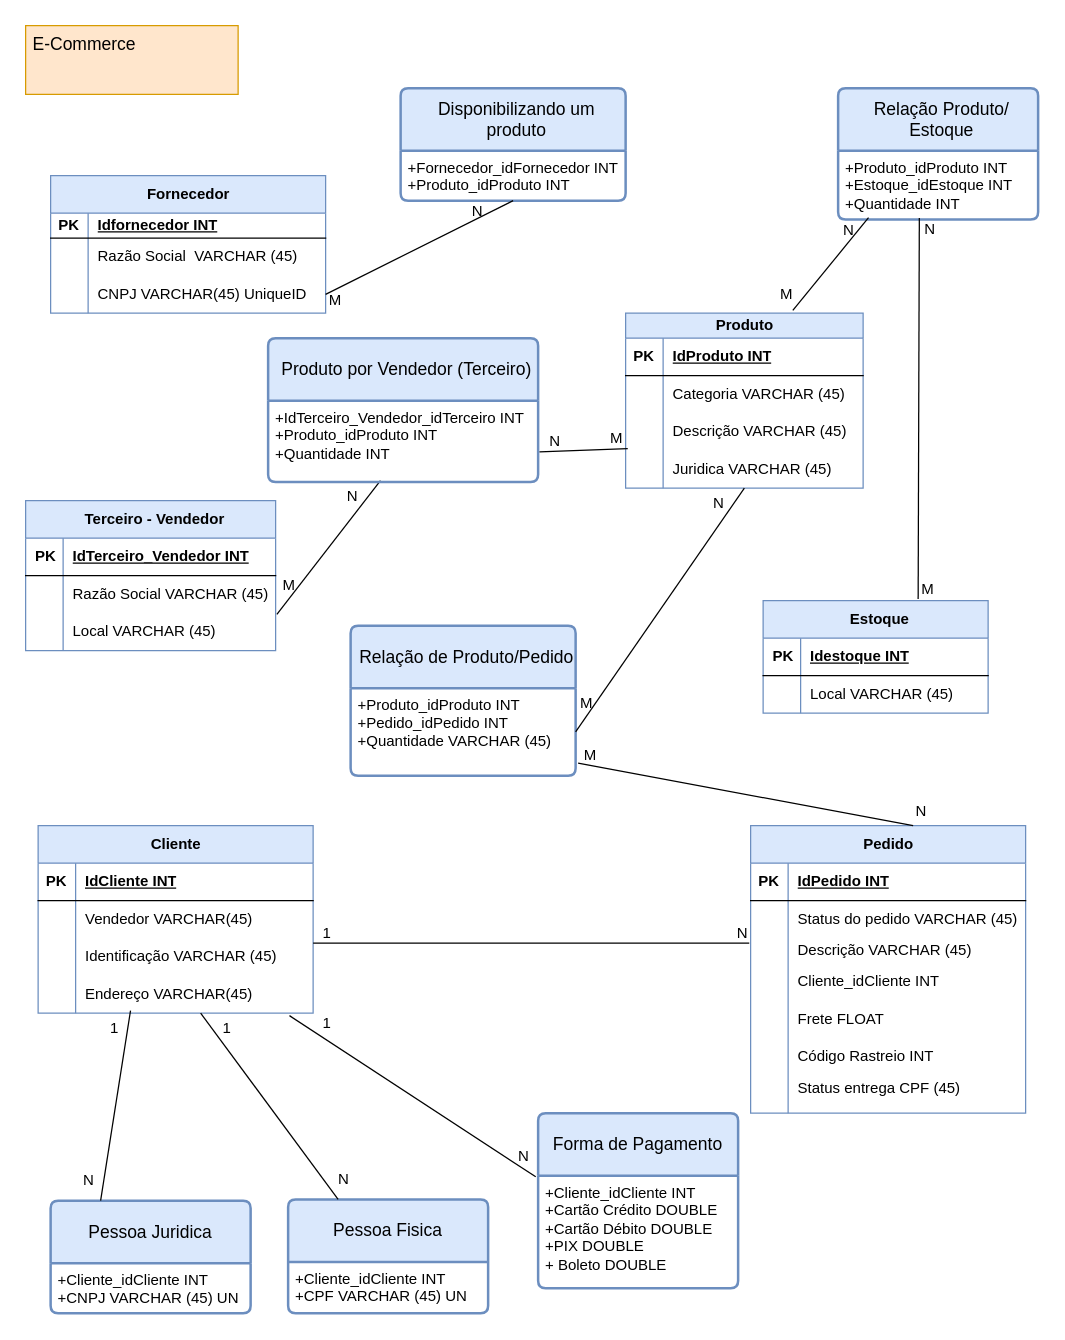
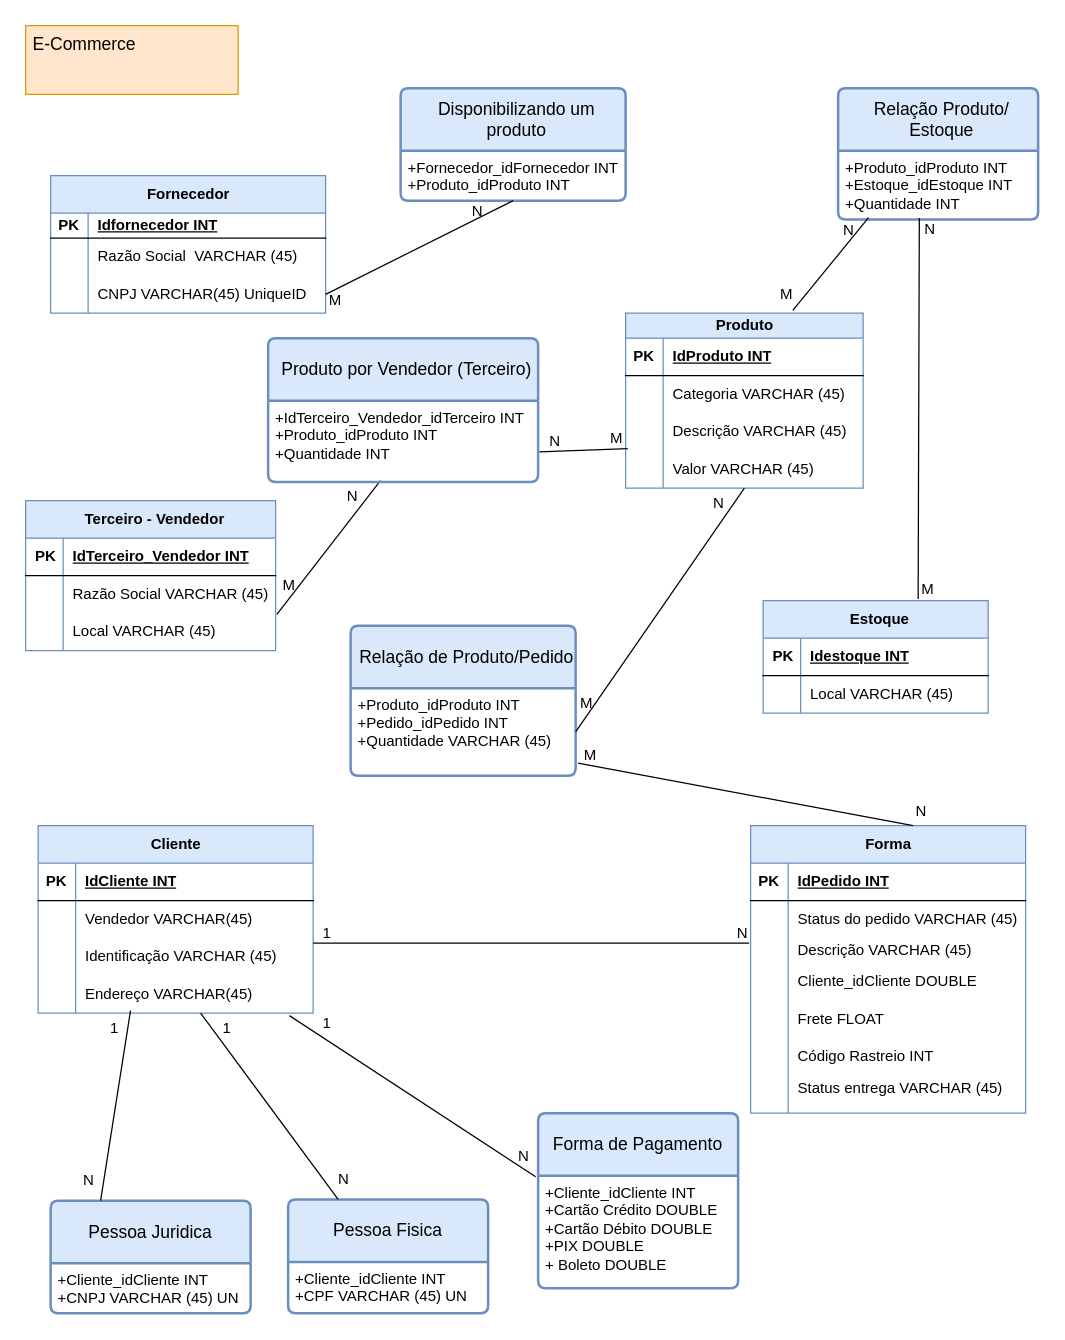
(754, 469) -> (743, 469)
(889, 844) -> (889, 844)
(875, 982) -> (887, 982)
(889, 1094) -> (906, 1094)
